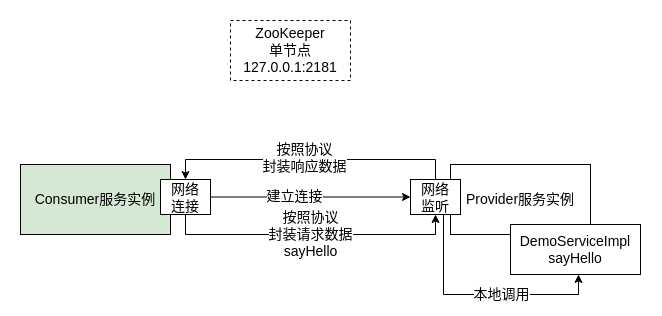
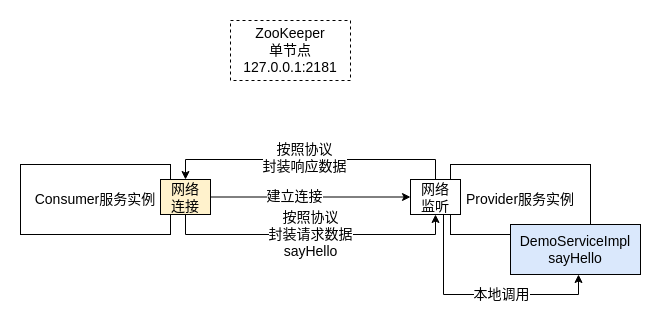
(186, 197) -> (186, 197)
(96, 200) -> (96, 200)
(576, 250) -> (576, 250)
